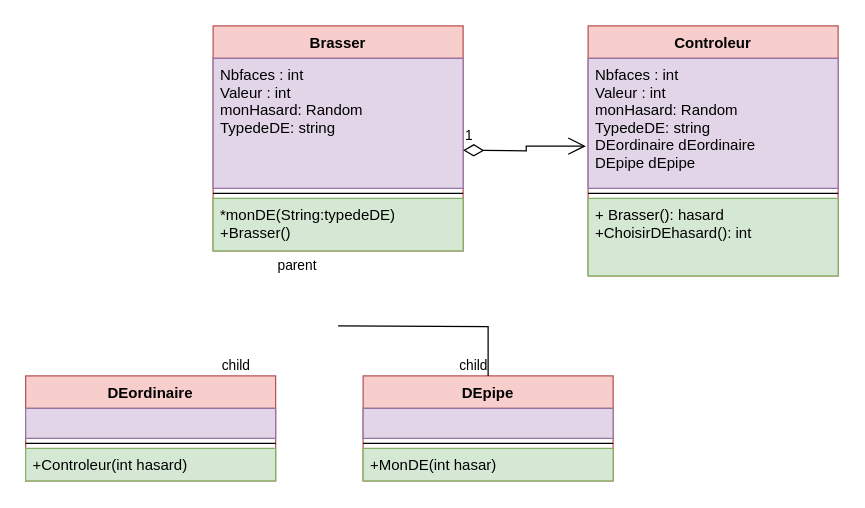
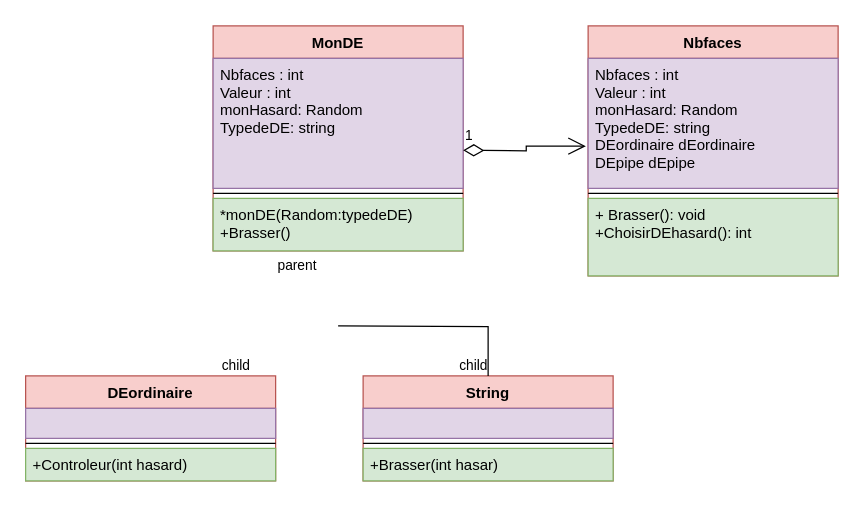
(338, 43) -> (338, 43)
(713, 43) -> (713, 43)
(313, 215) -> (315, 215)
(669, 215) -> (659, 215)
(488, 393) -> (488, 393)
(438, 465) -> (446, 465)
